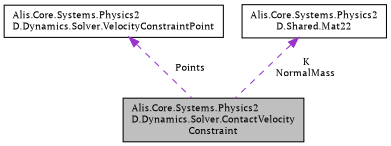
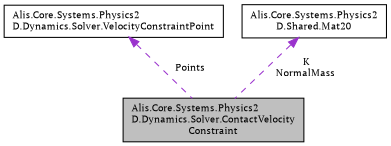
(314, 21) -> (314, 21)
